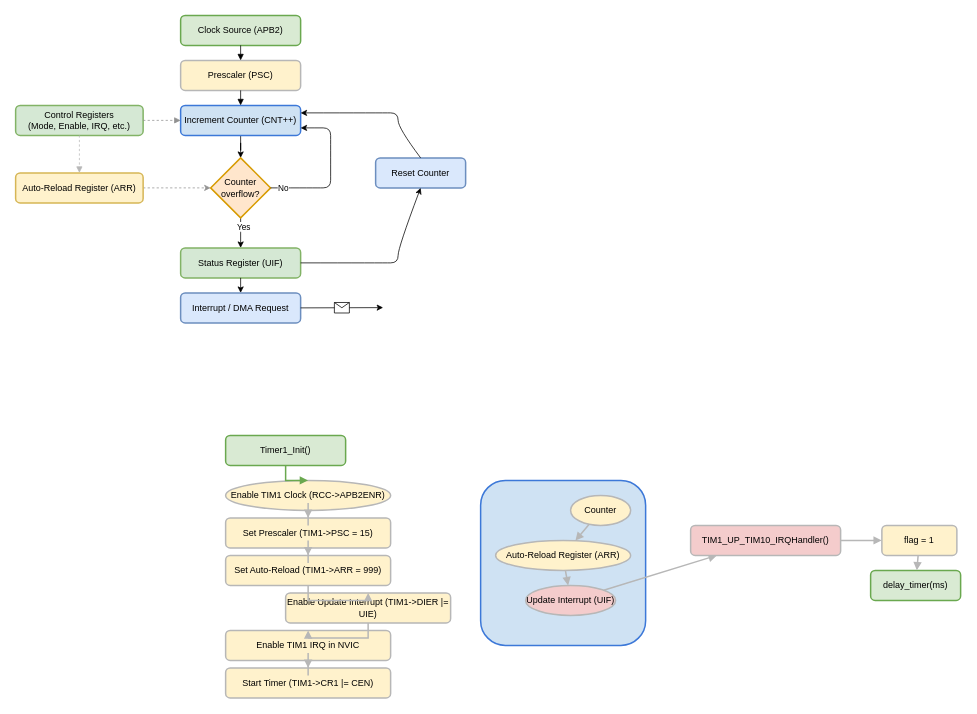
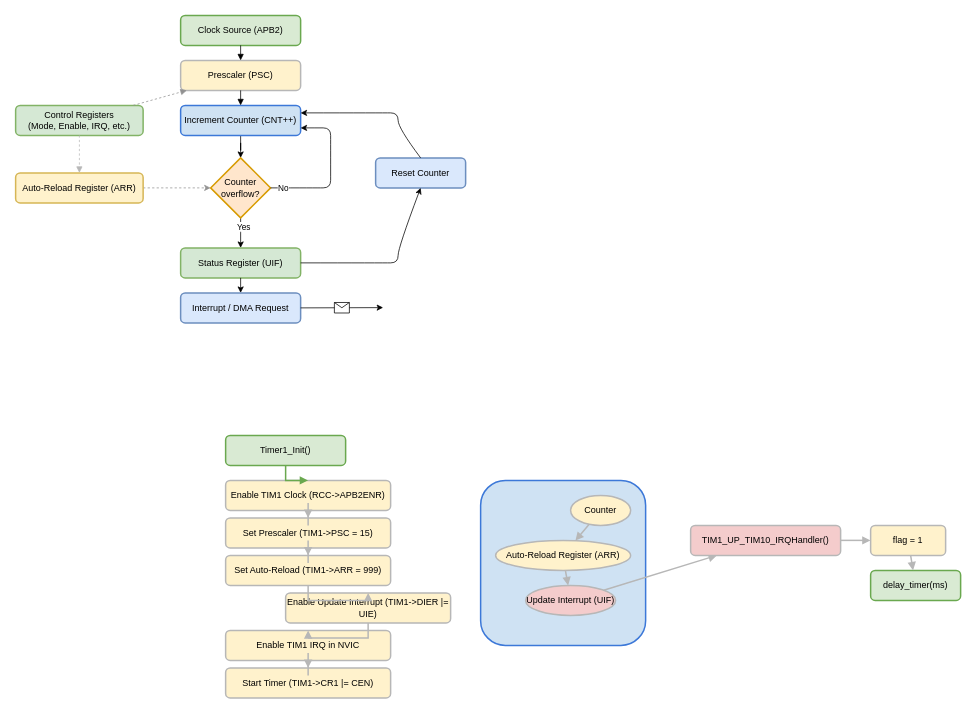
(158, 120) -> (160, 98)
(308, 495) -> (308, 495)
(919, 540) -> (908, 540)
